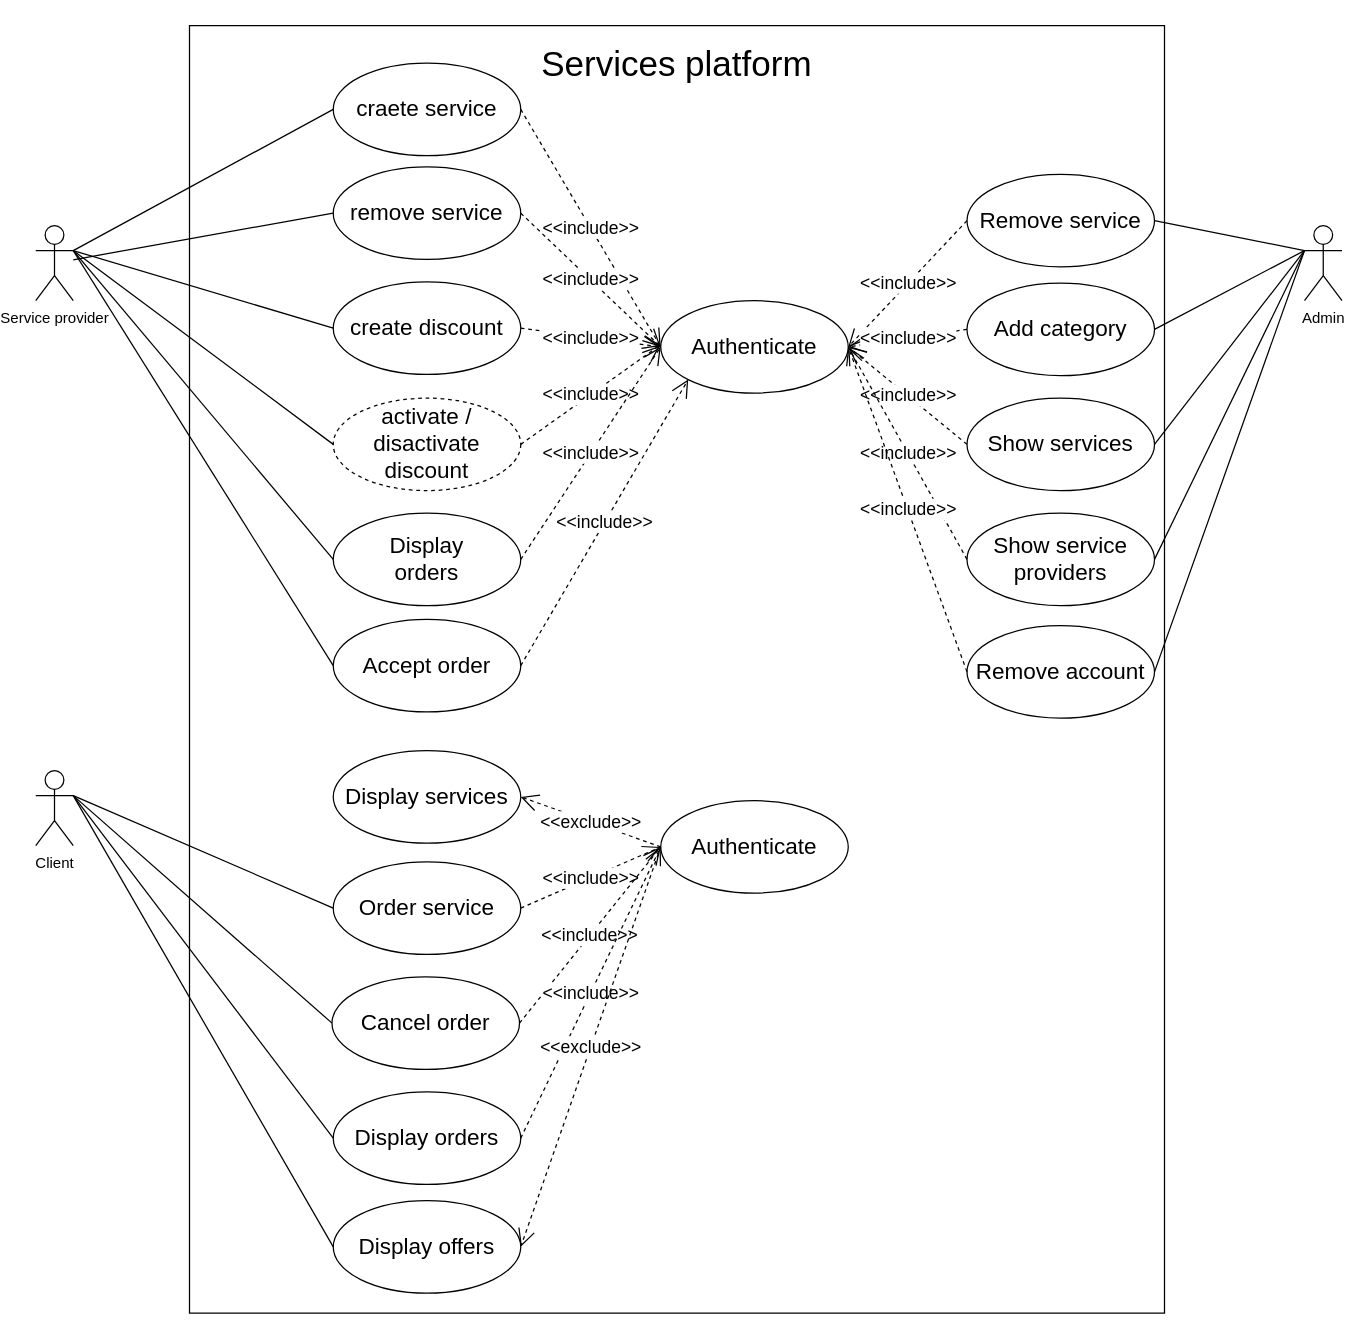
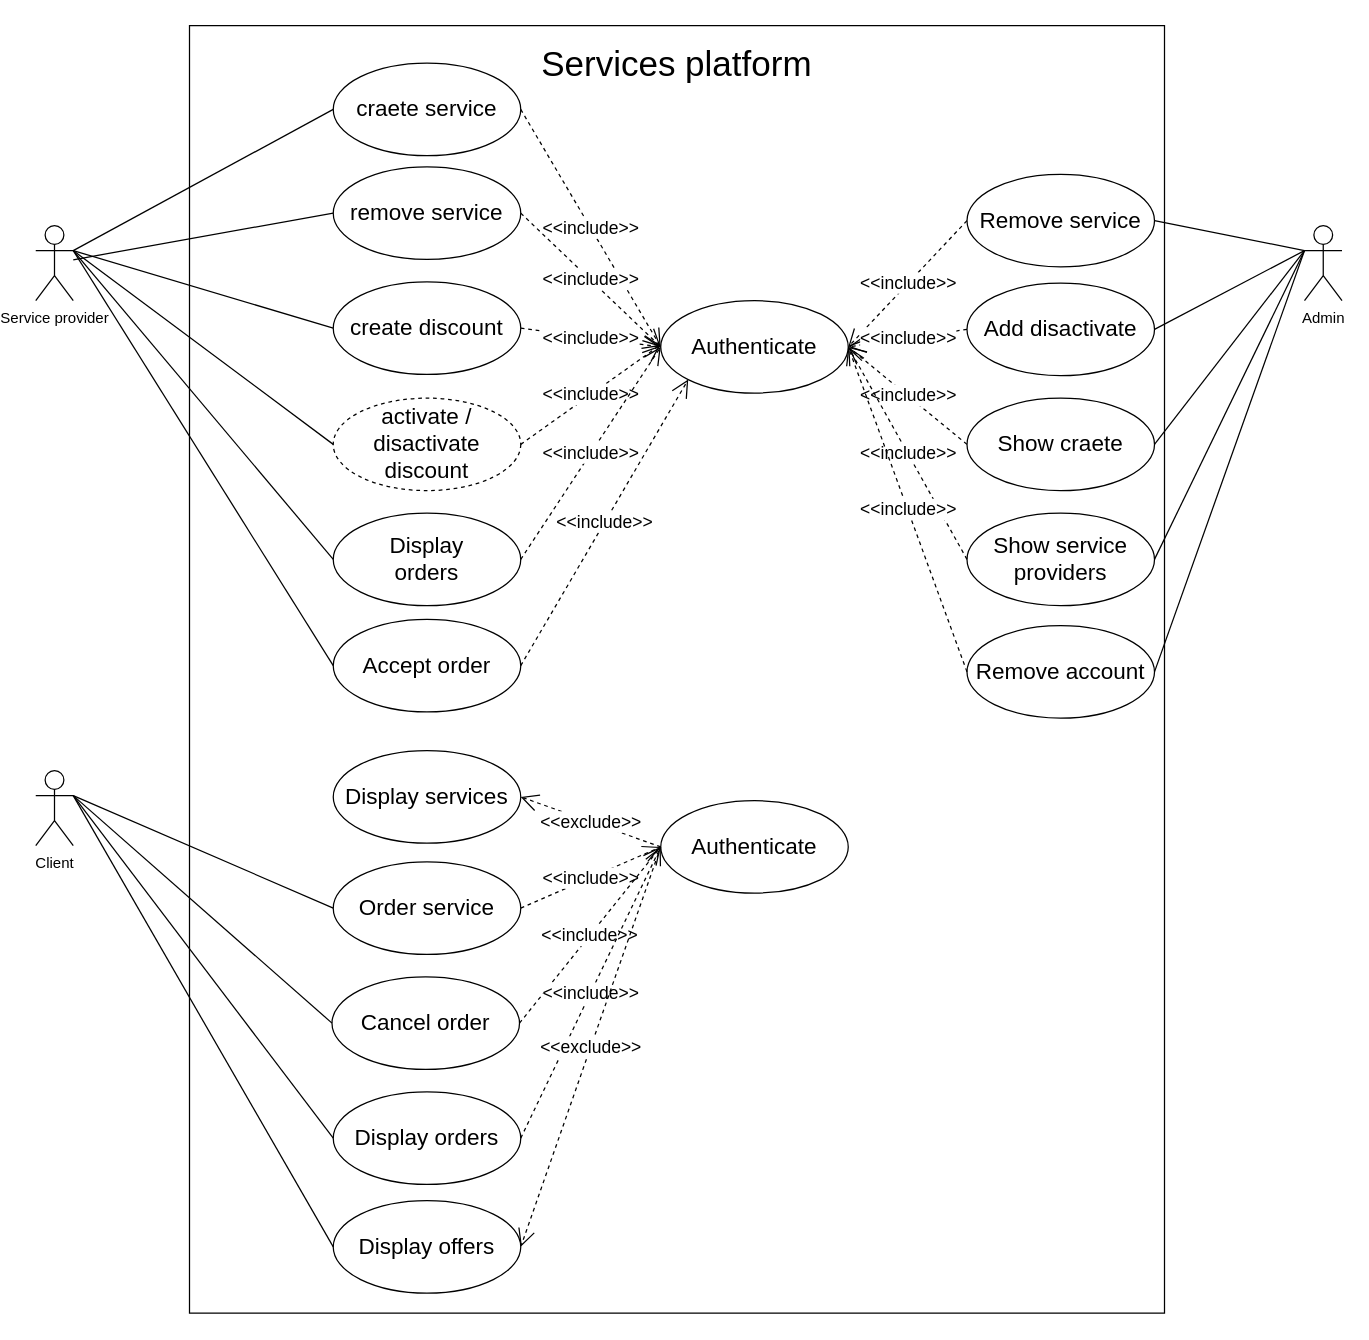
(1061, 329) -> (1061, 329)
(1061, 444) -> (1061, 444)
